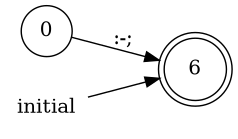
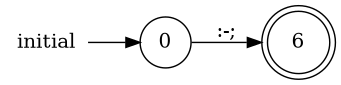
(117, 90) -> (107, 42)
